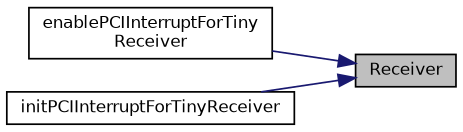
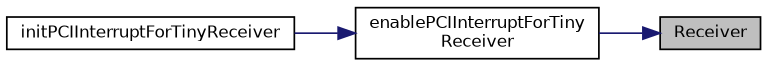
(300, 86) -> (316, 33)
